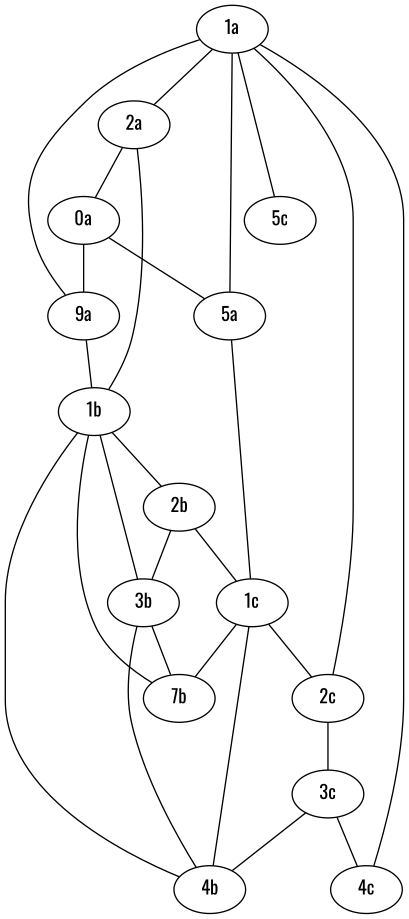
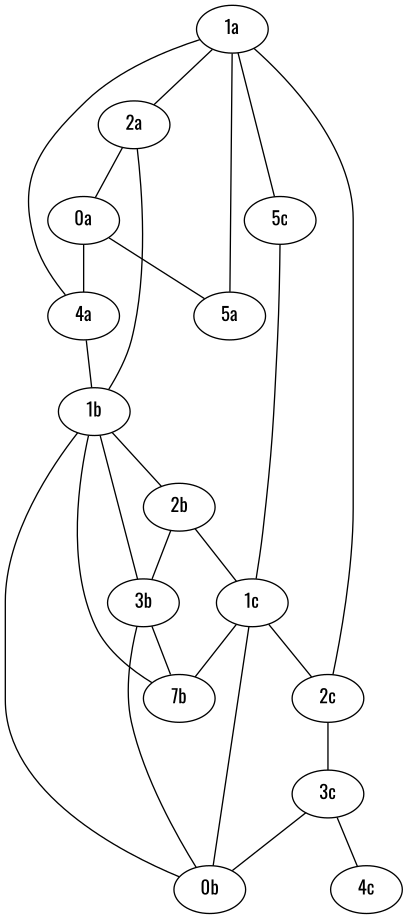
(84, 316) -> (84, 316)
(404, 426) -> none
(241, 459) -> (274, 412)
(210, 890) -> (210, 890)
